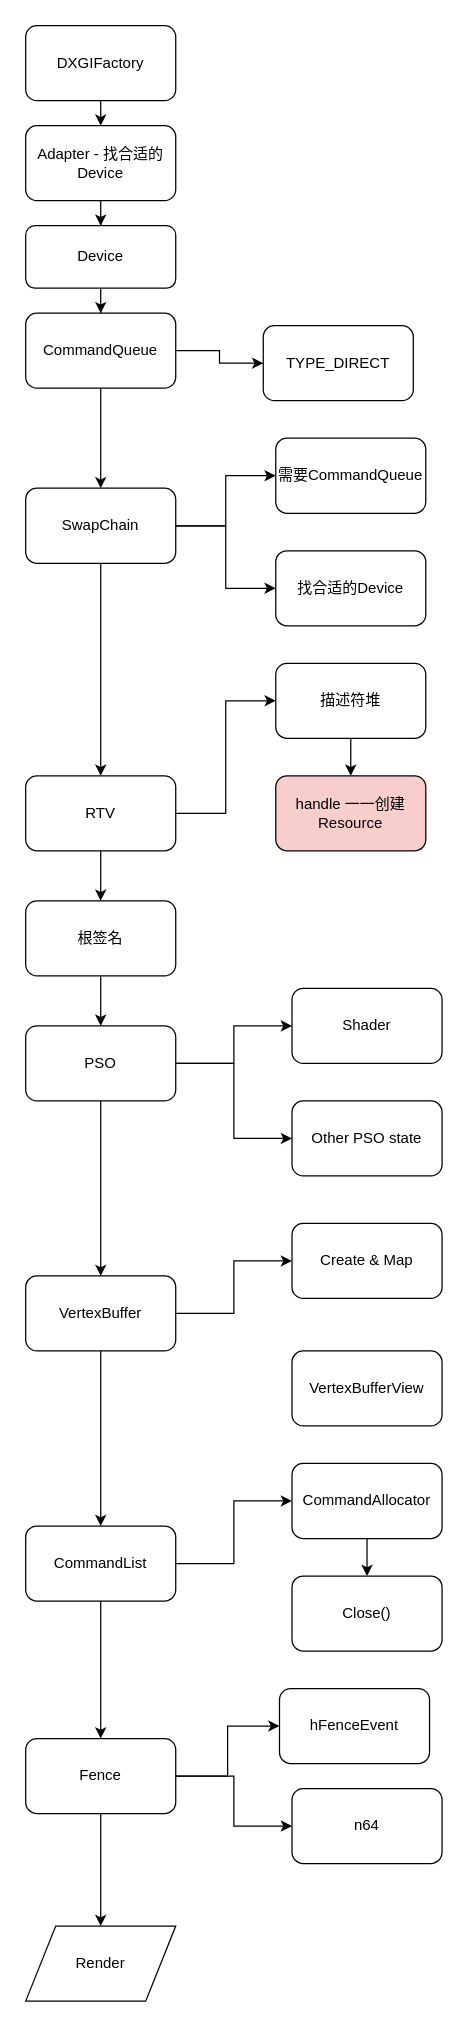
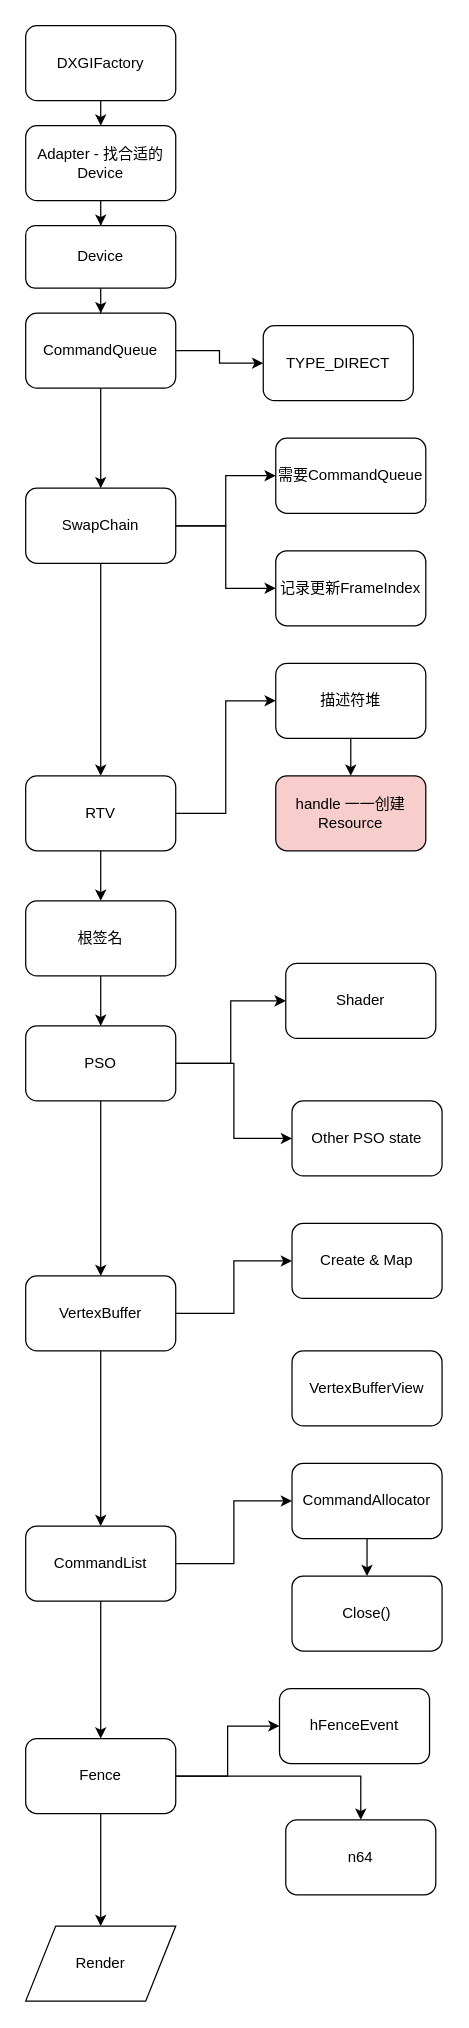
(351, 588) -> (351, 588)
(367, 1026) -> (361, 1001)
(367, 1826) -> (361, 1857)
